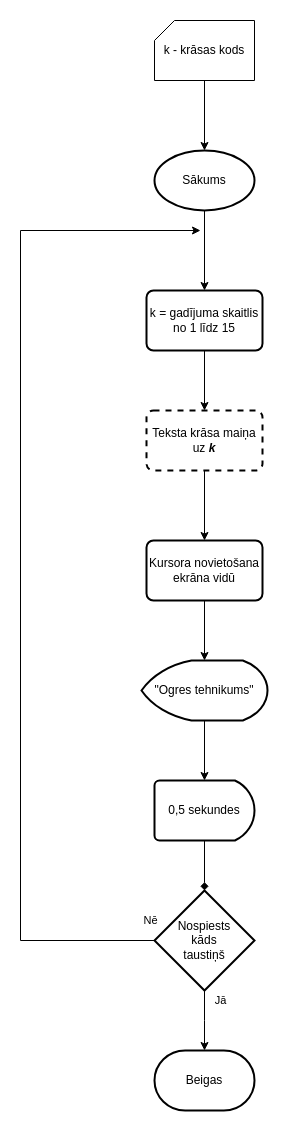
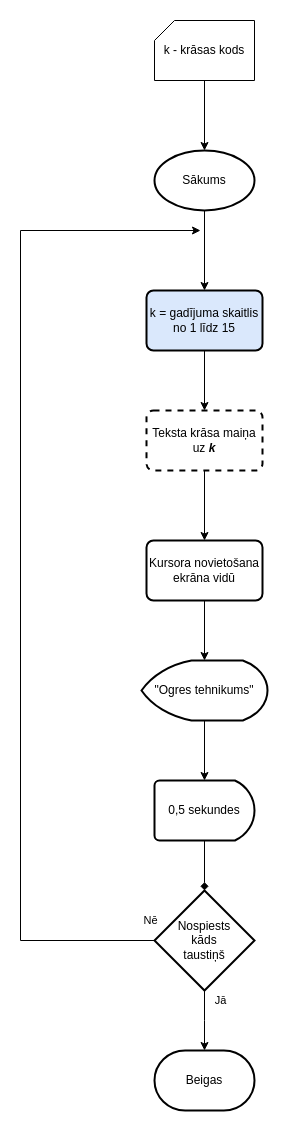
(205, 321) -> (205, 321)
